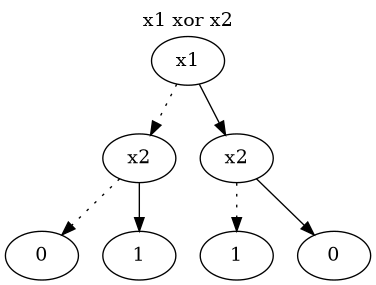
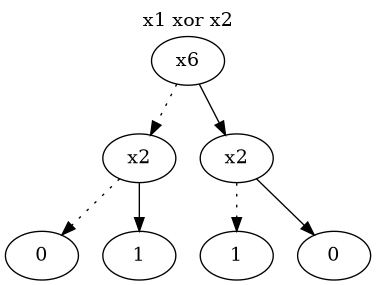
(188, 61) -> (188, 61)
